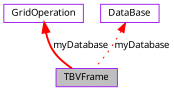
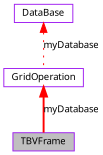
(109, 51) -> (44, 50)
